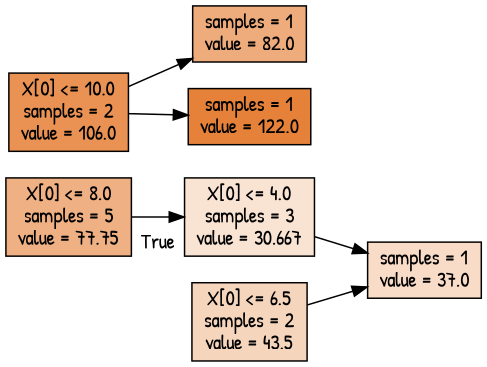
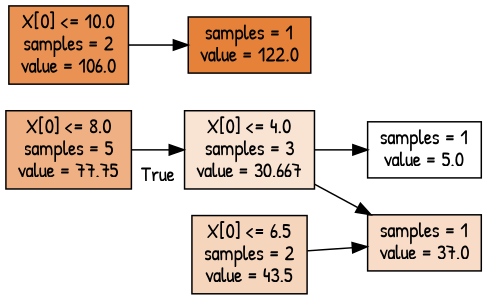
(250, 34) -> none
none -> (424, 150)
